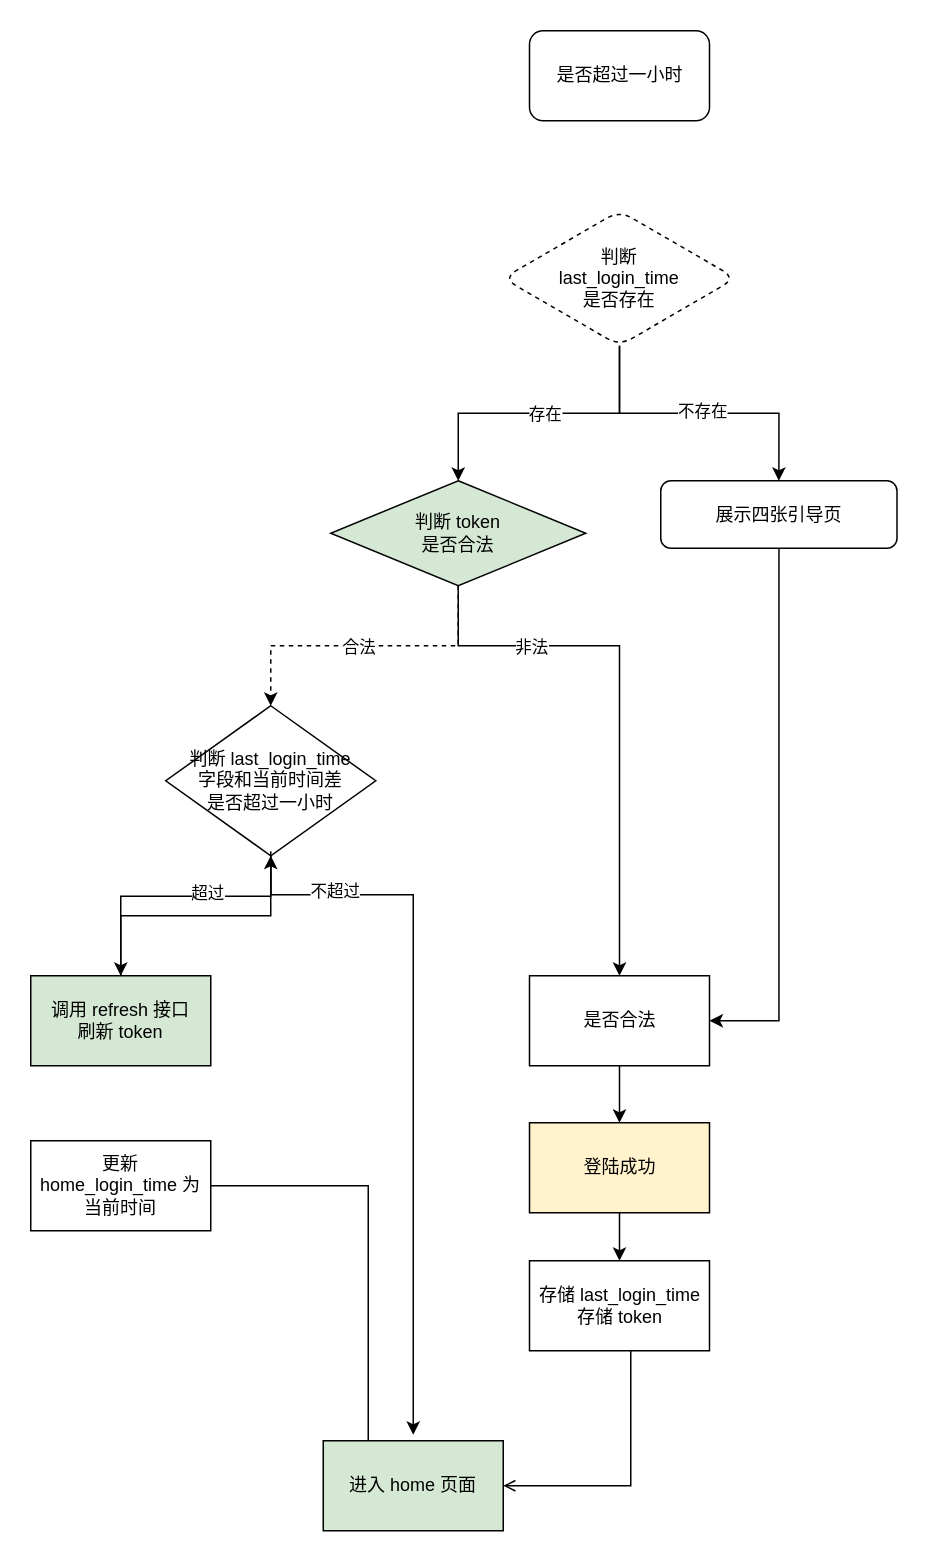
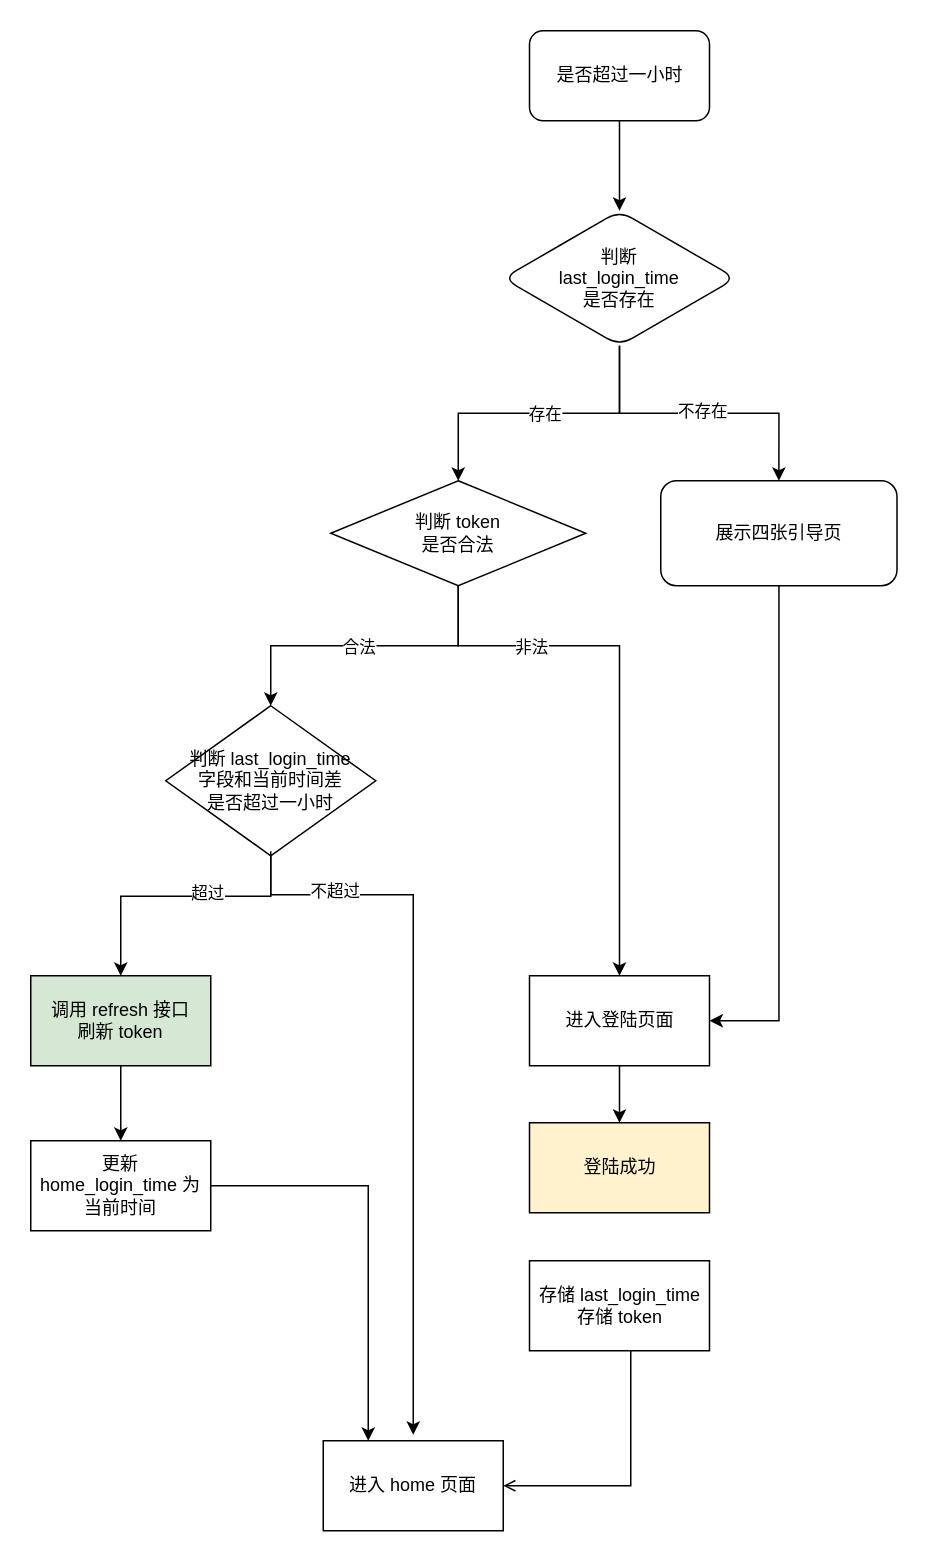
none -> (620, 161)
(620, 278) -> (620, 278)
(779, 515) -> (779, 533)
(458, 533) -> (458, 533)
(283, 646) -> (283, 646)
(206, 916) -> (121, 1098)
(620, 1021) -> (620, 1021)
(620, 1242) -> none
(368, 1433) -> (368, 1429)
(413, 1486) -> (413, 1486)
